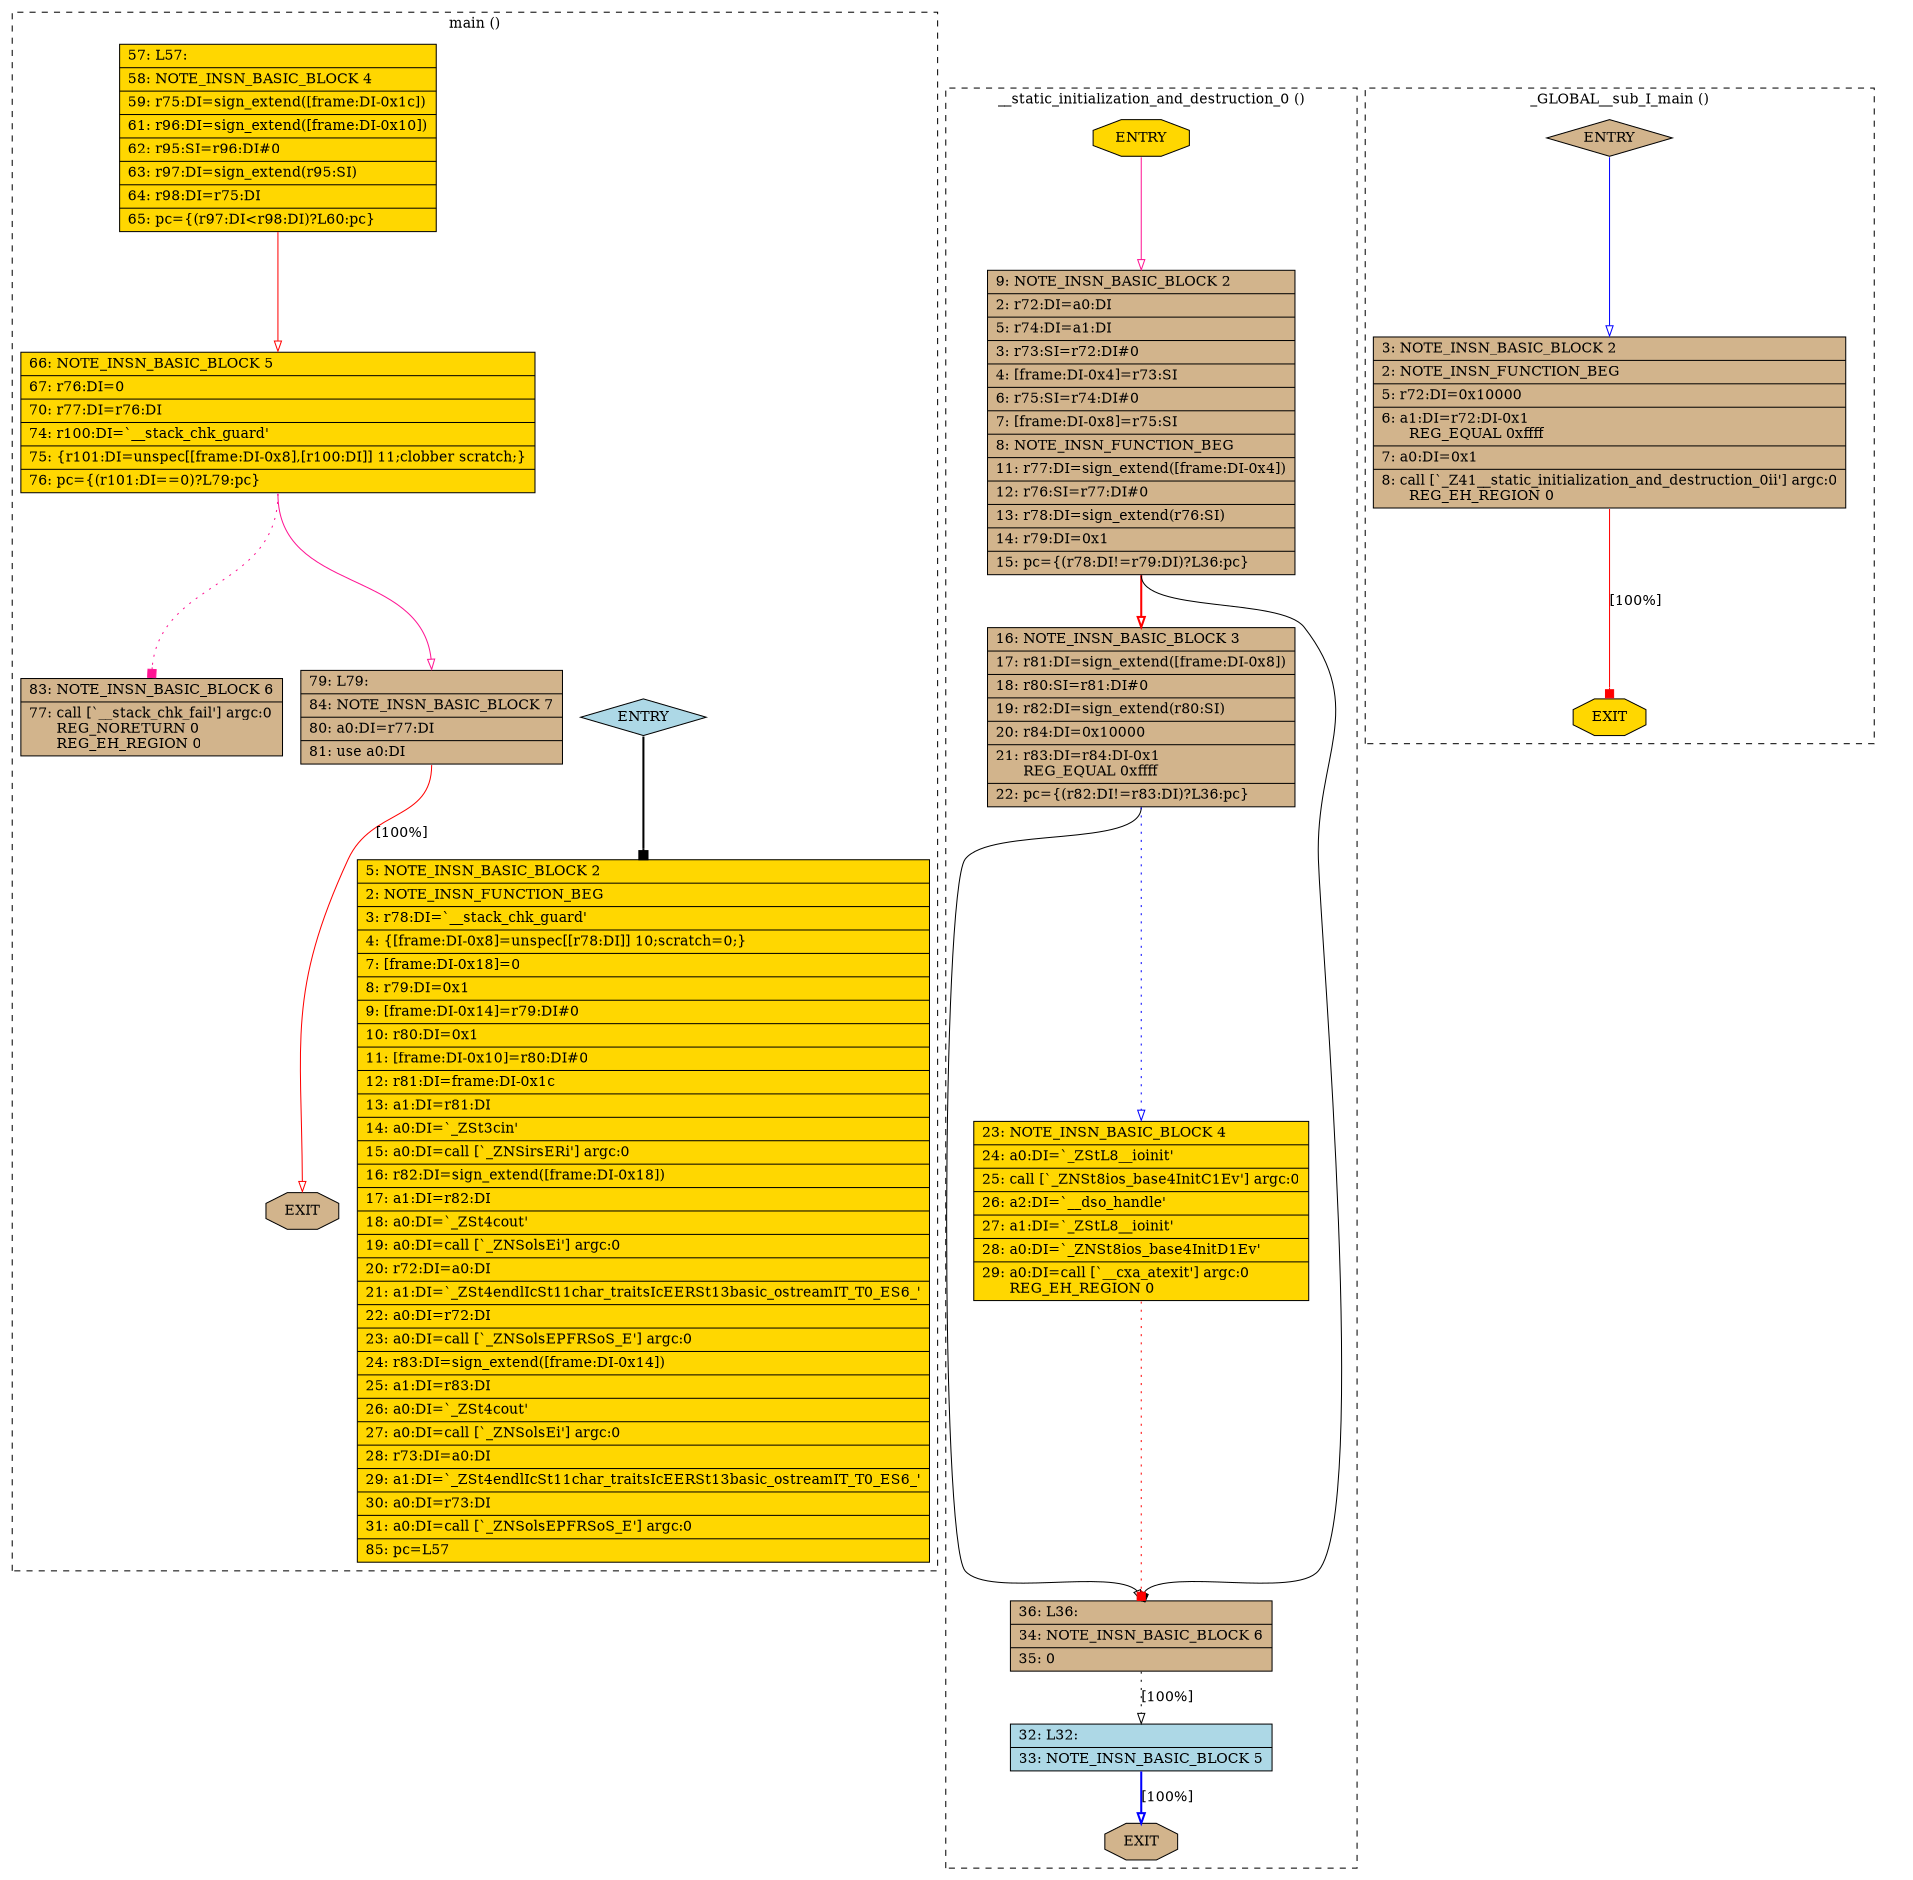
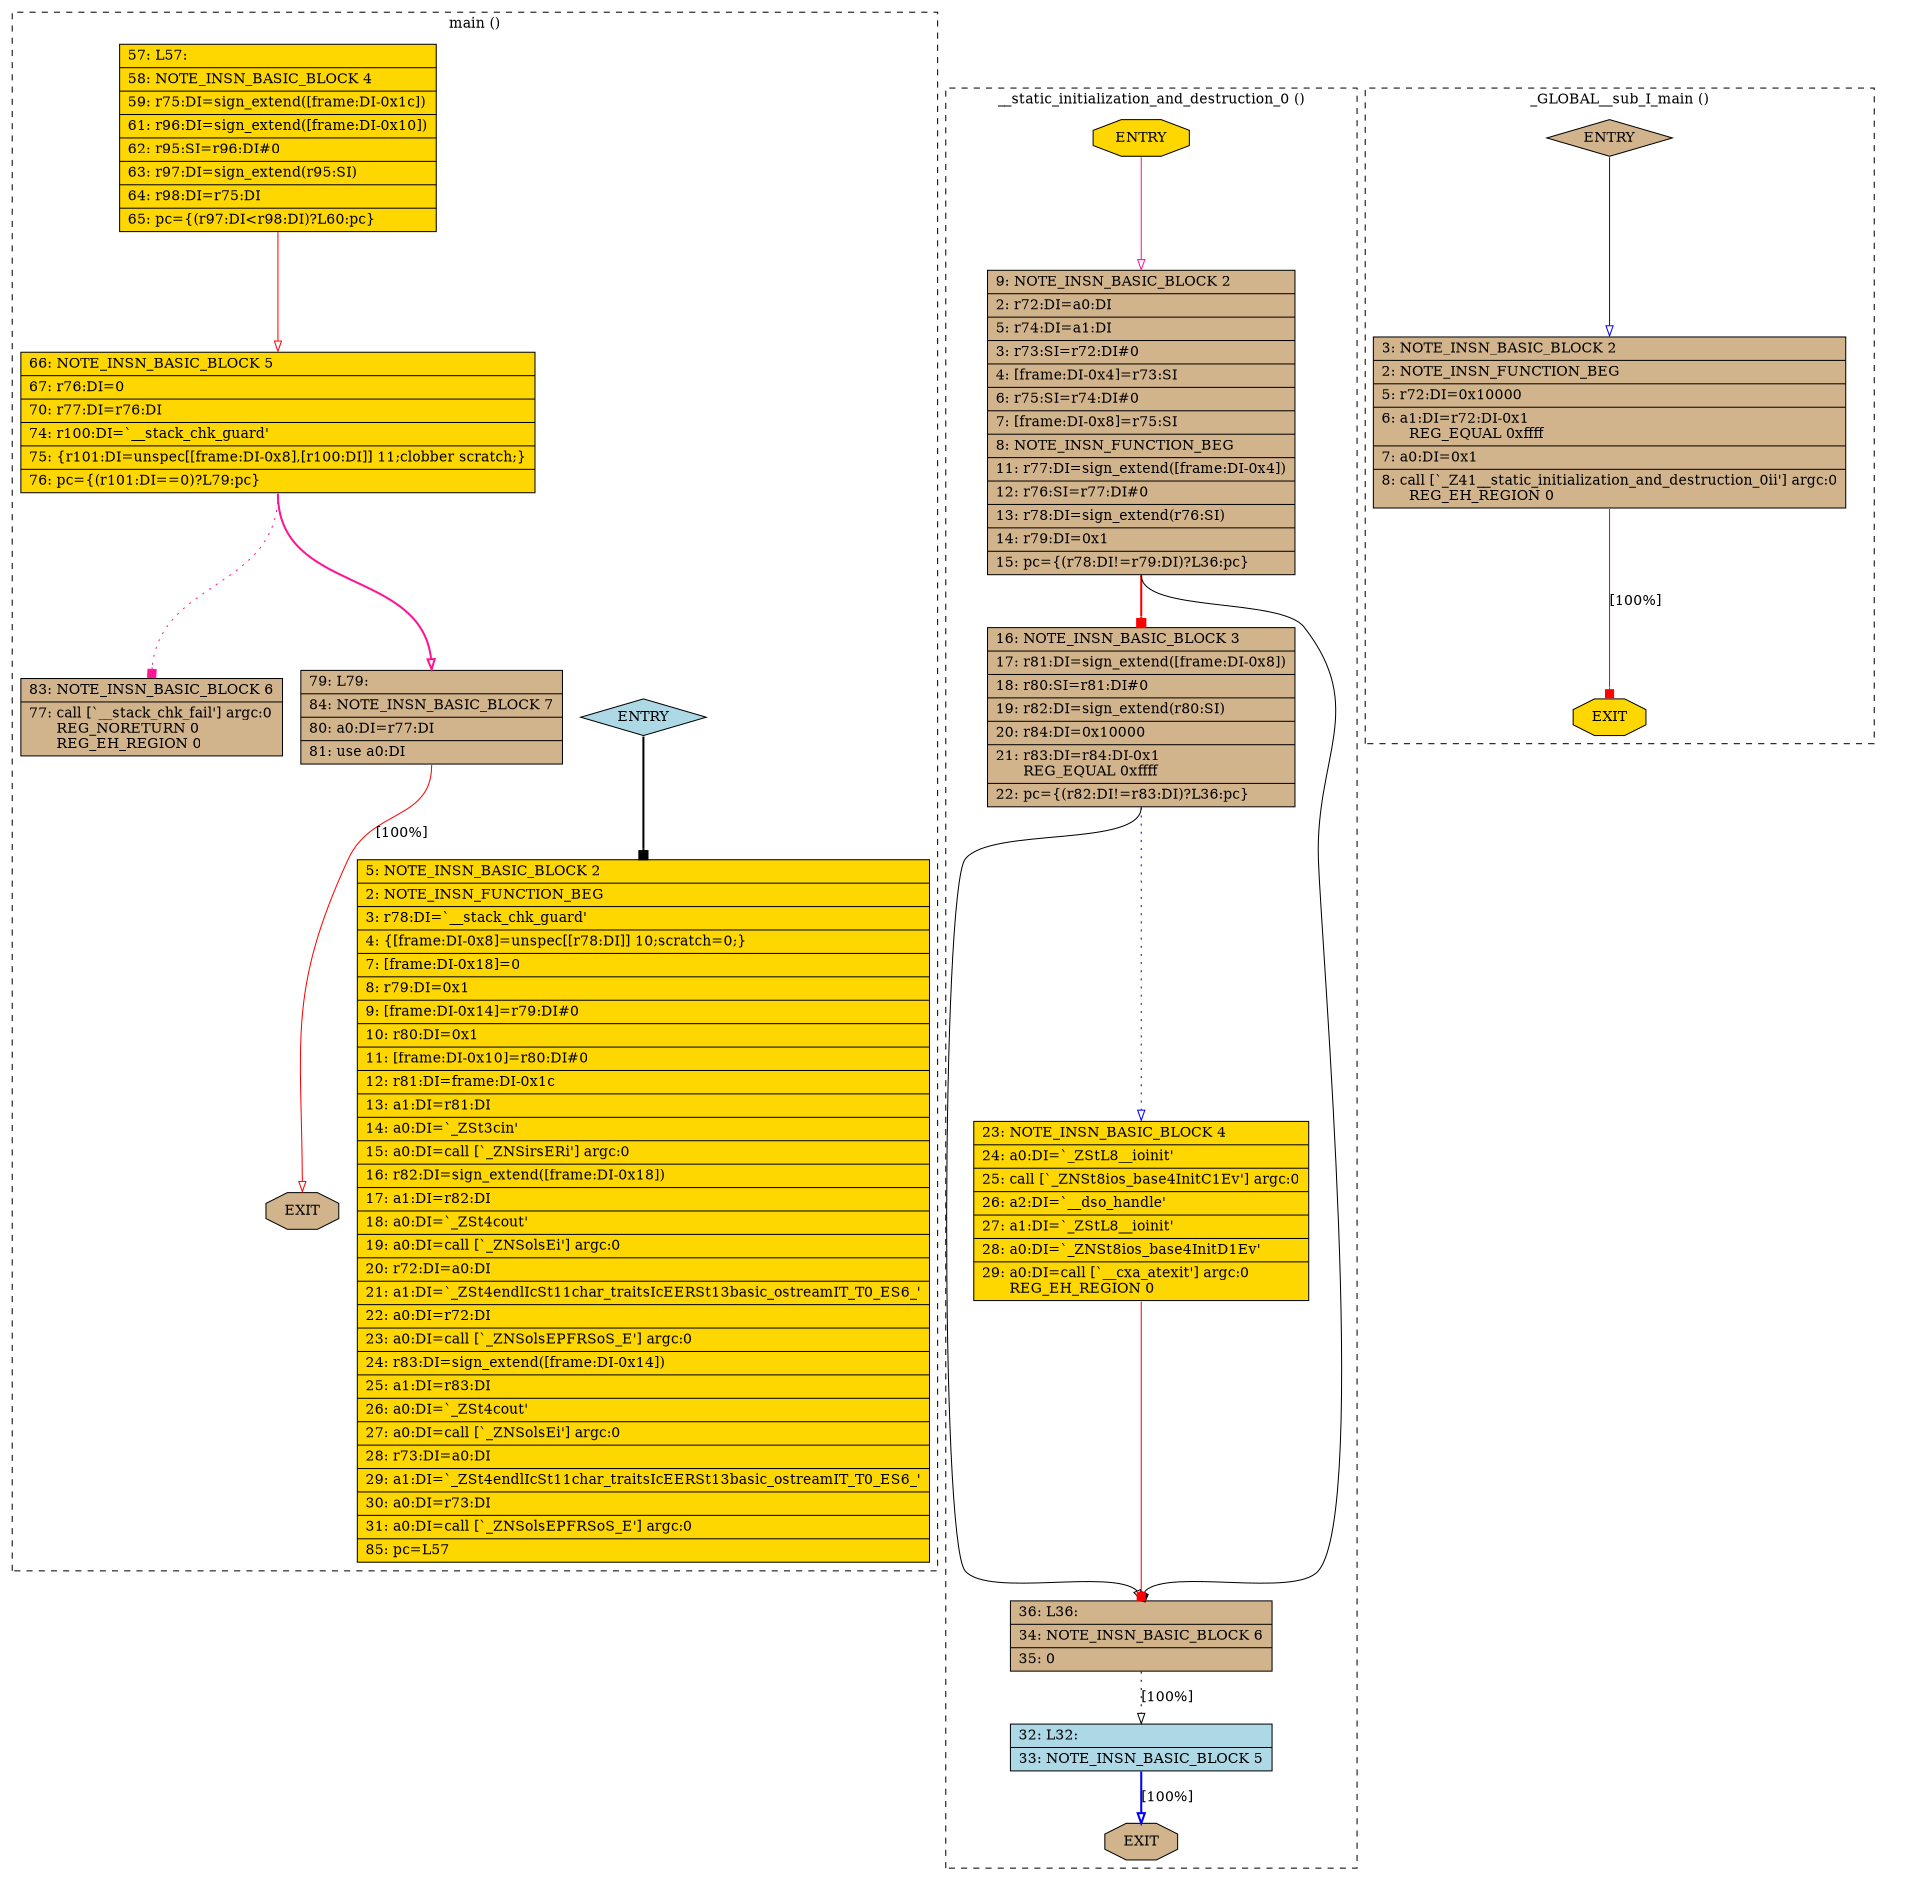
(350, 579) -> (350, 579)
(1141, 596) -> (1141, 596)
(1141, 1446) -> (1141, 1446)
